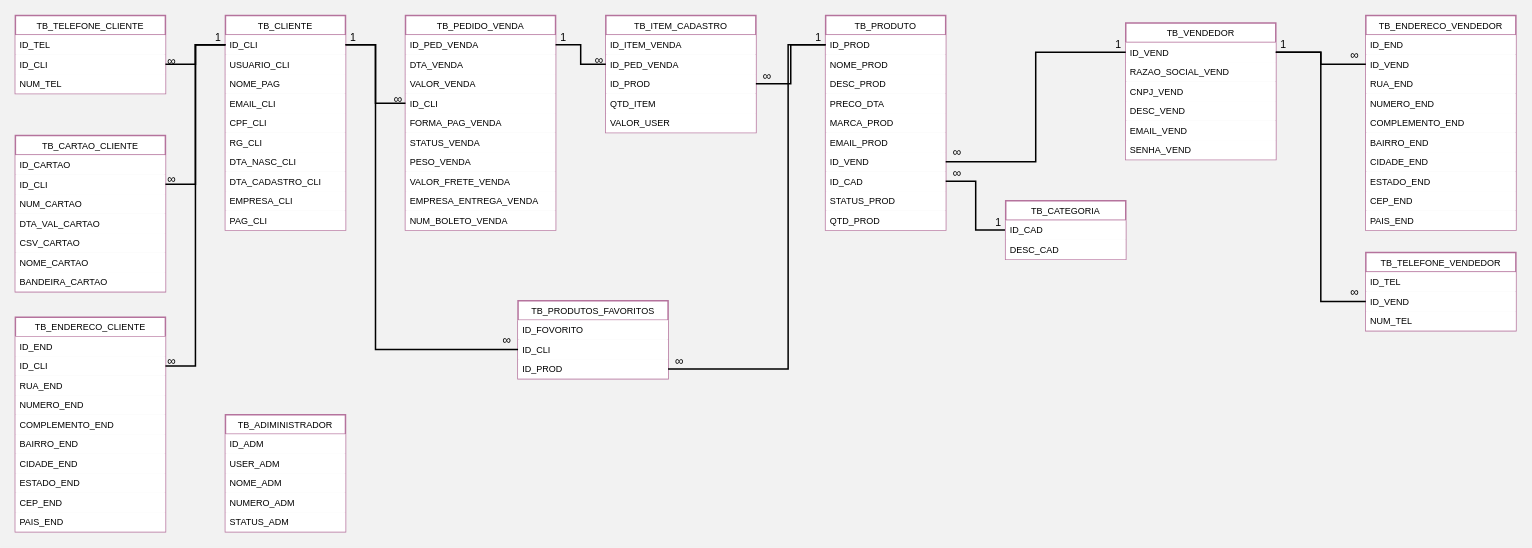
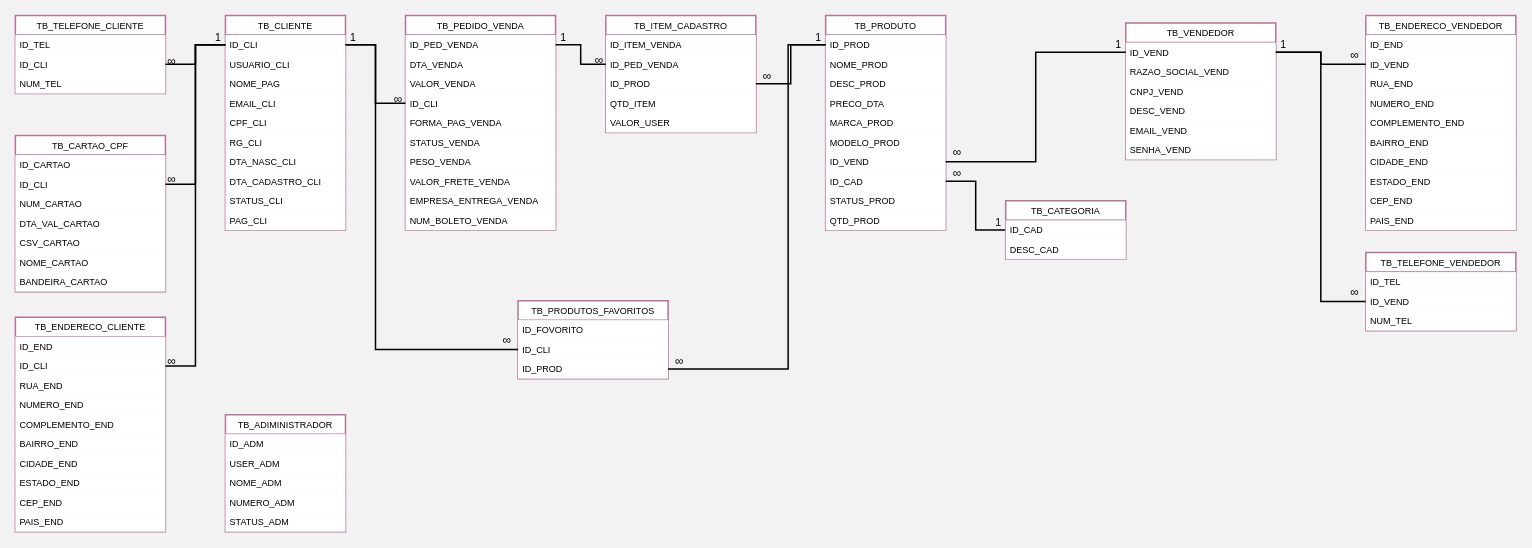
(855, 143) -> (857, 143)
(90, 146) -> (90, 146)
(257, 201) -> (255, 201)
